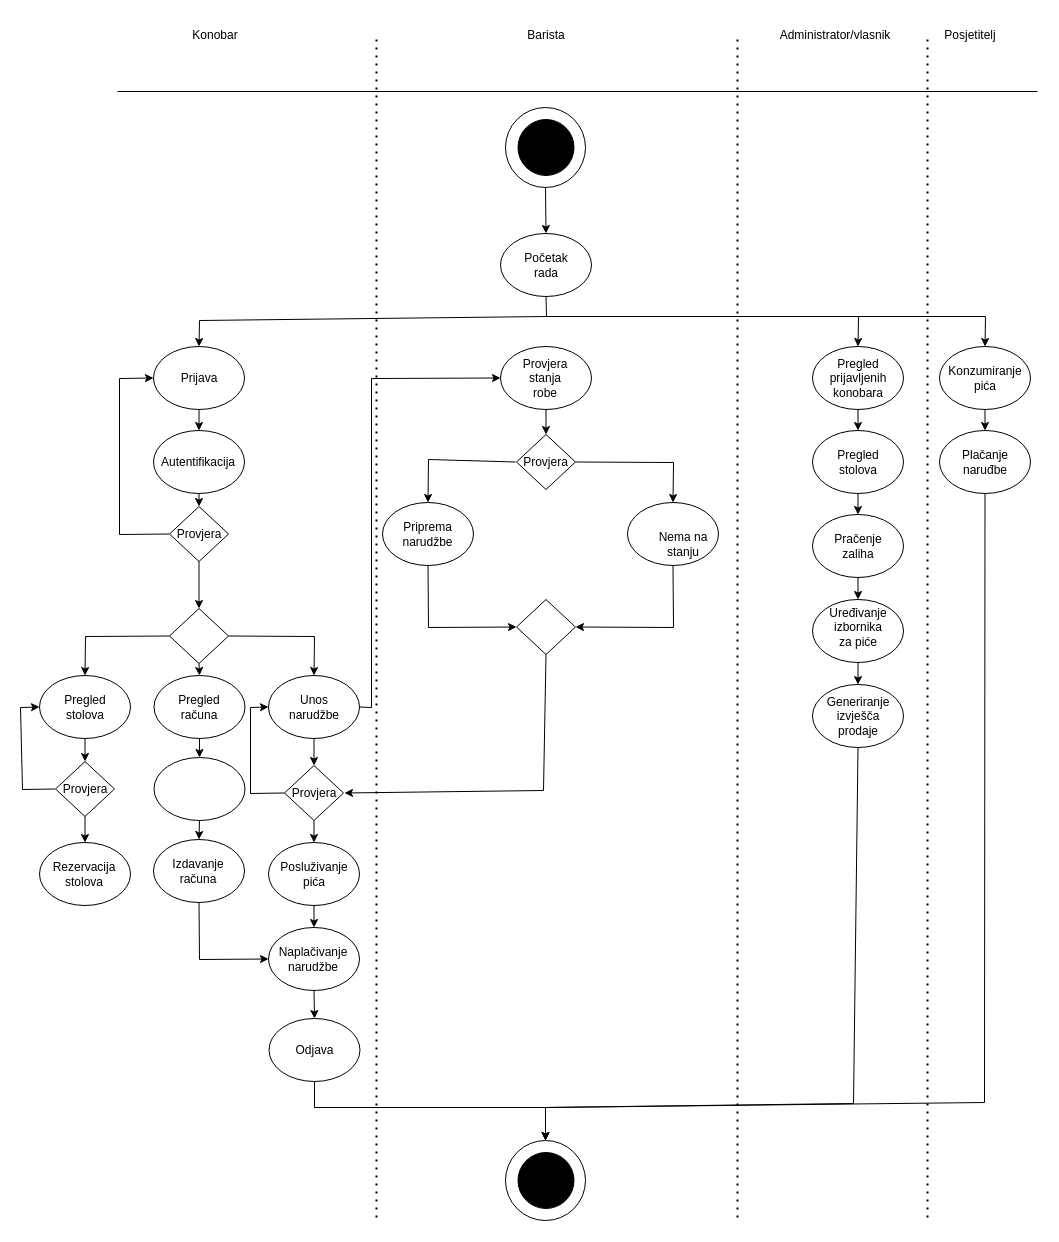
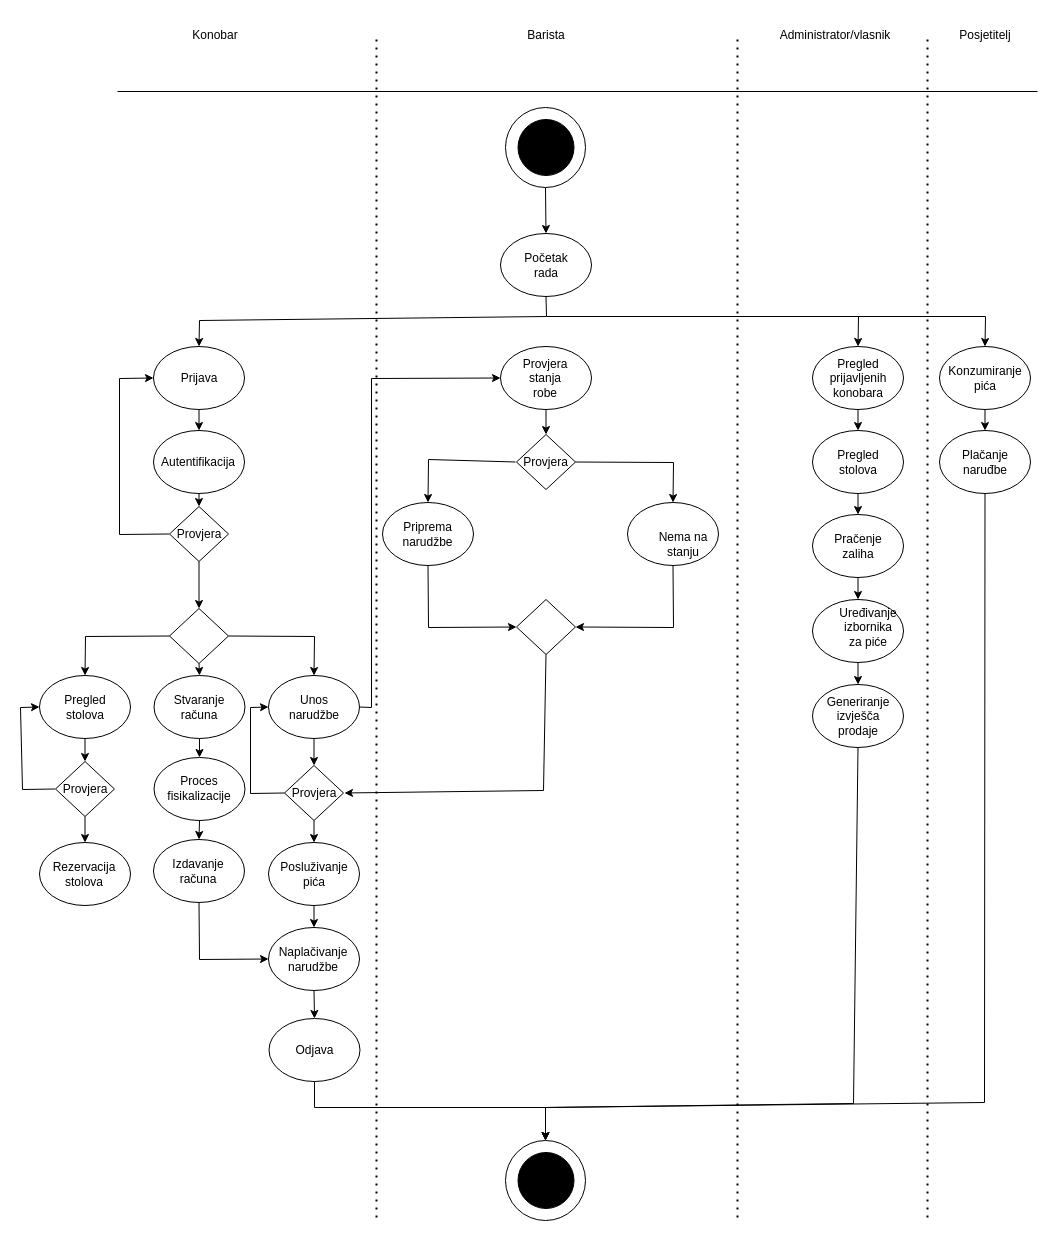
(970, 36) -> (985, 36)
(858, 627) -> (868, 627)
(200, 708) -> (200, 708)
none -> (200, 789)
